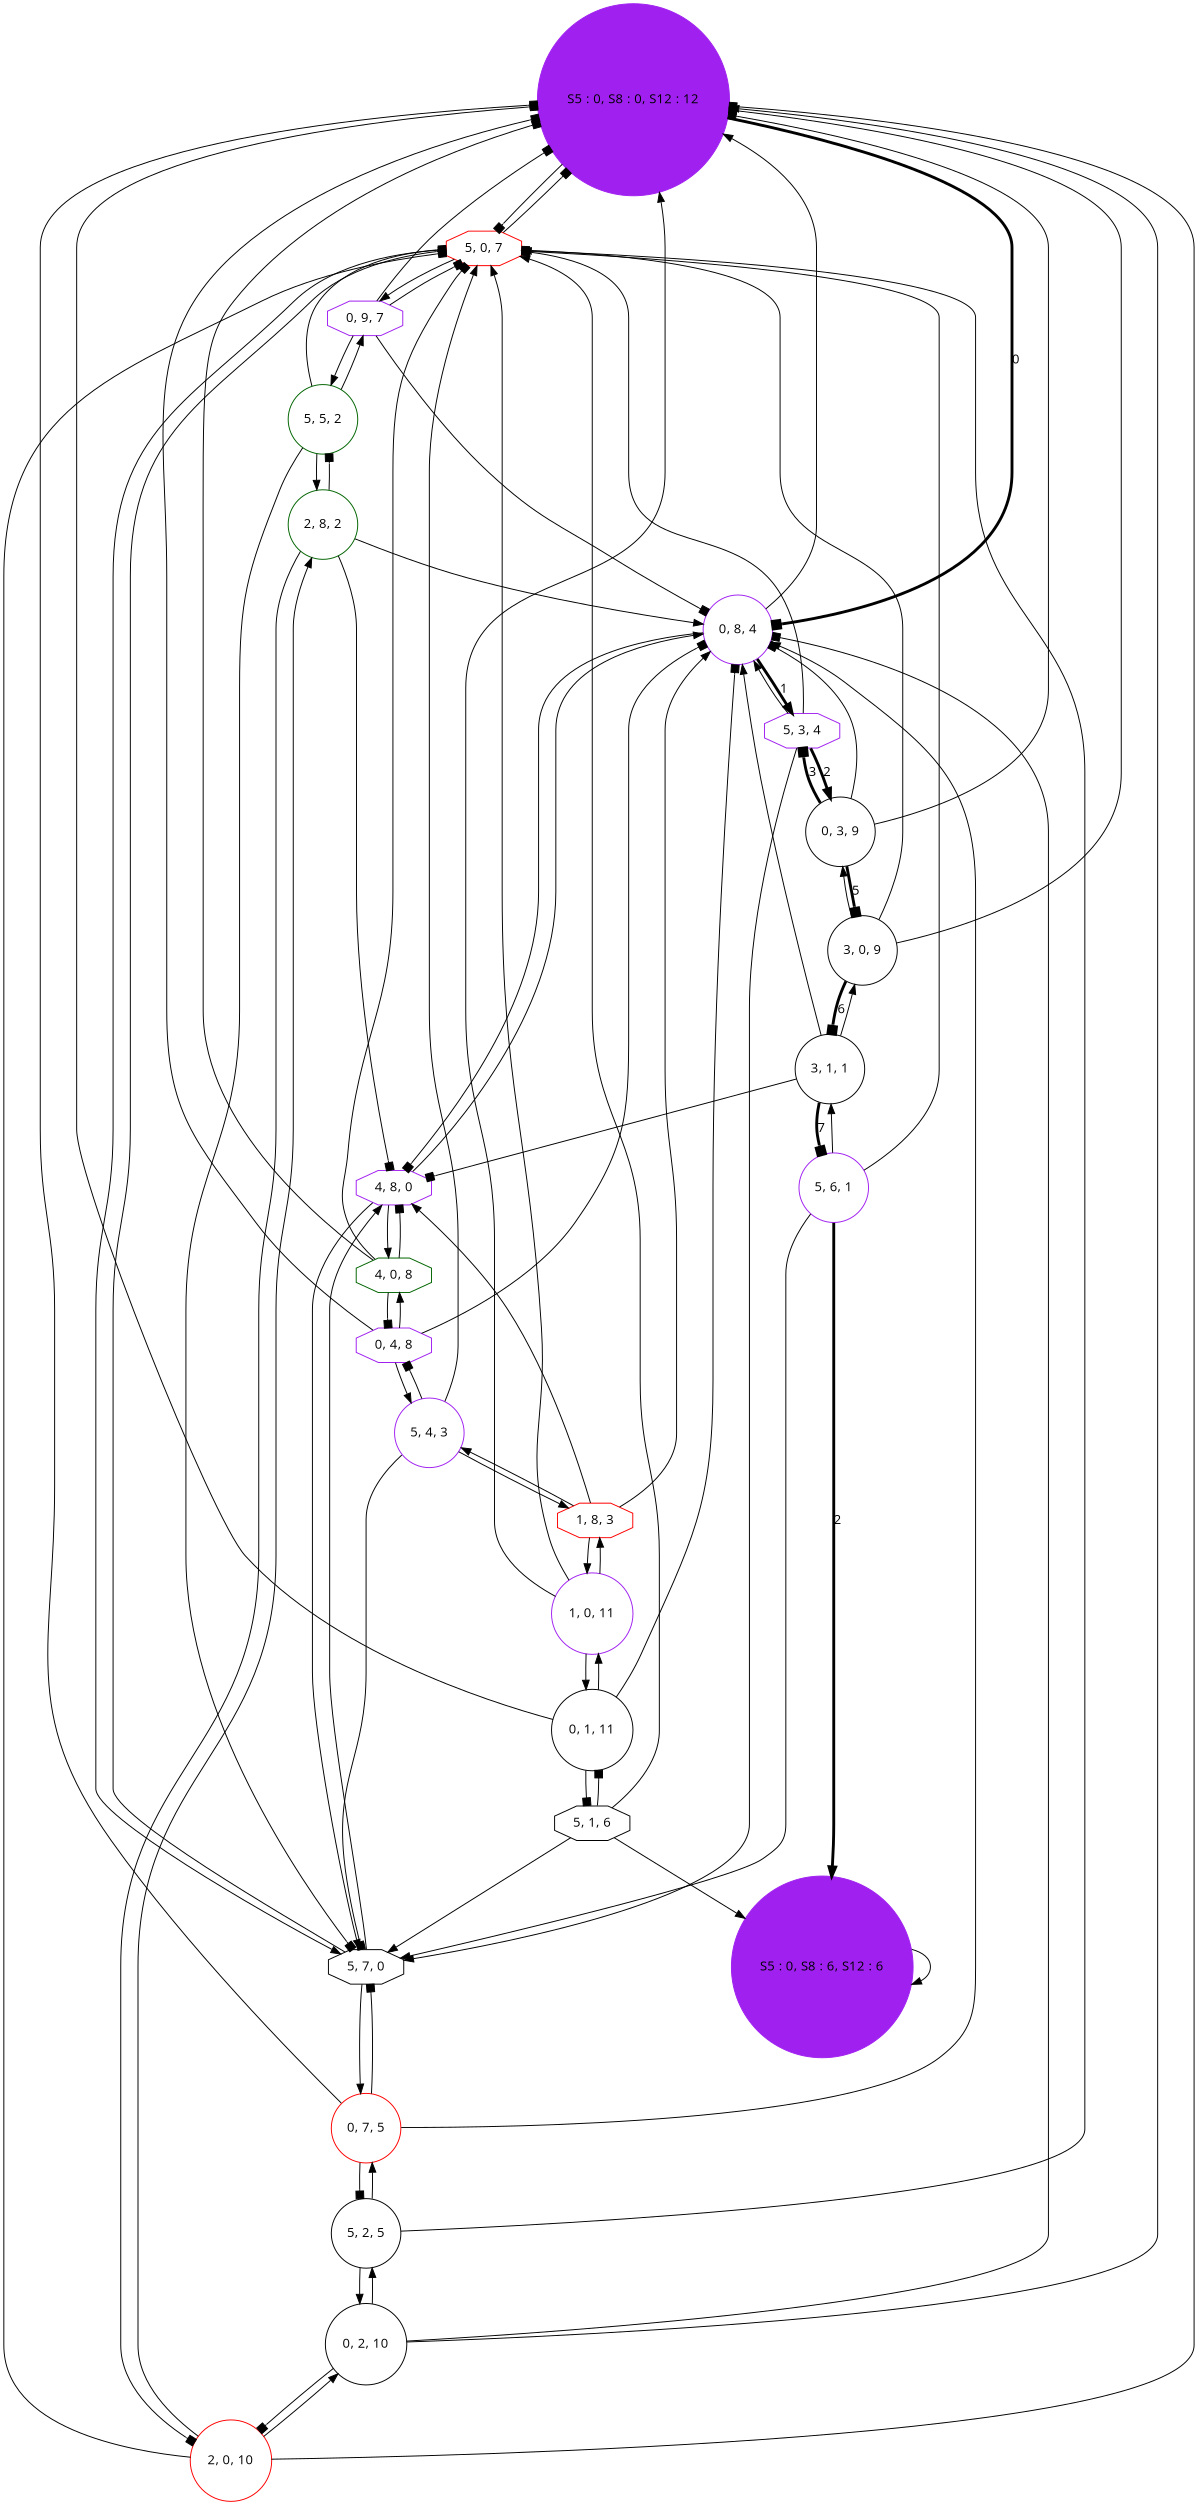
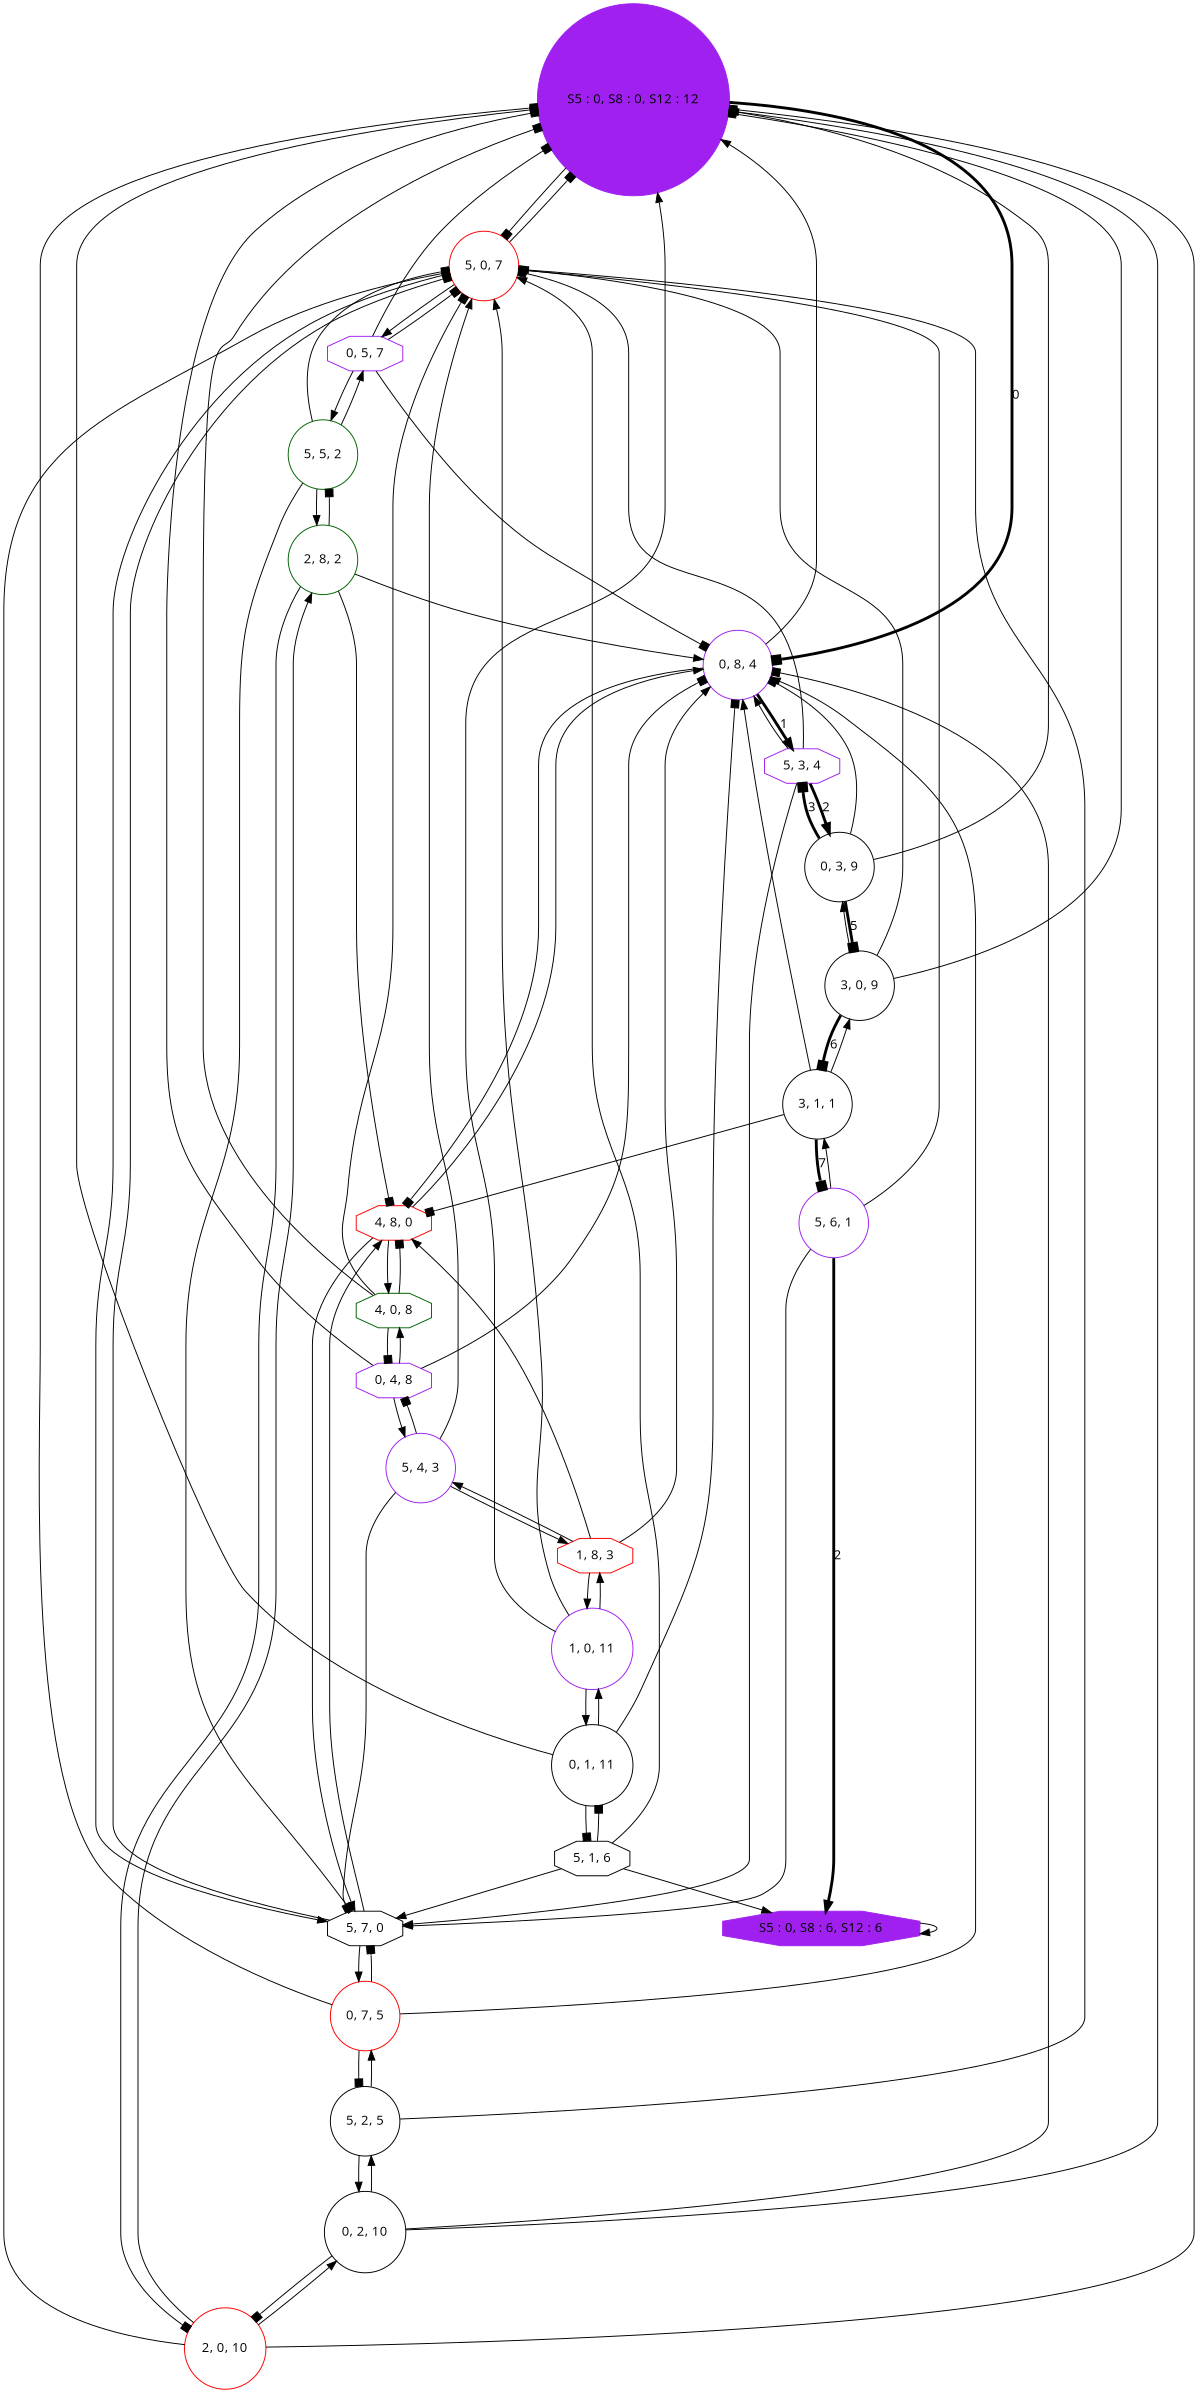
(484, 248) -> (484, 266)
(365, 318) -> (365, 354)
(394, 1188) -> (394, 1223)
(822, 1967) -> (821, 1928)
